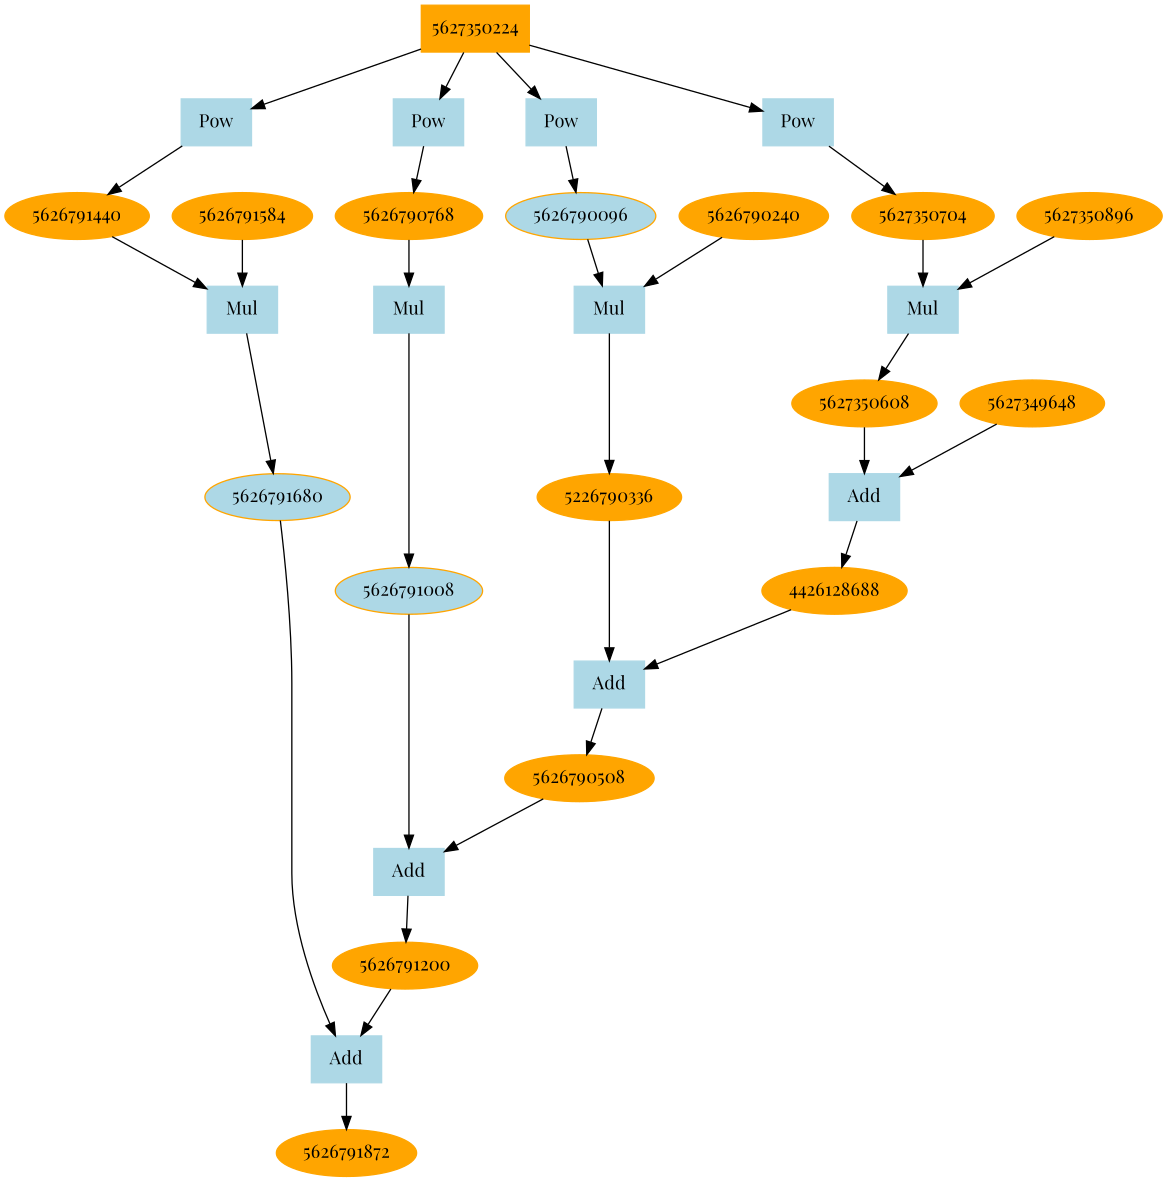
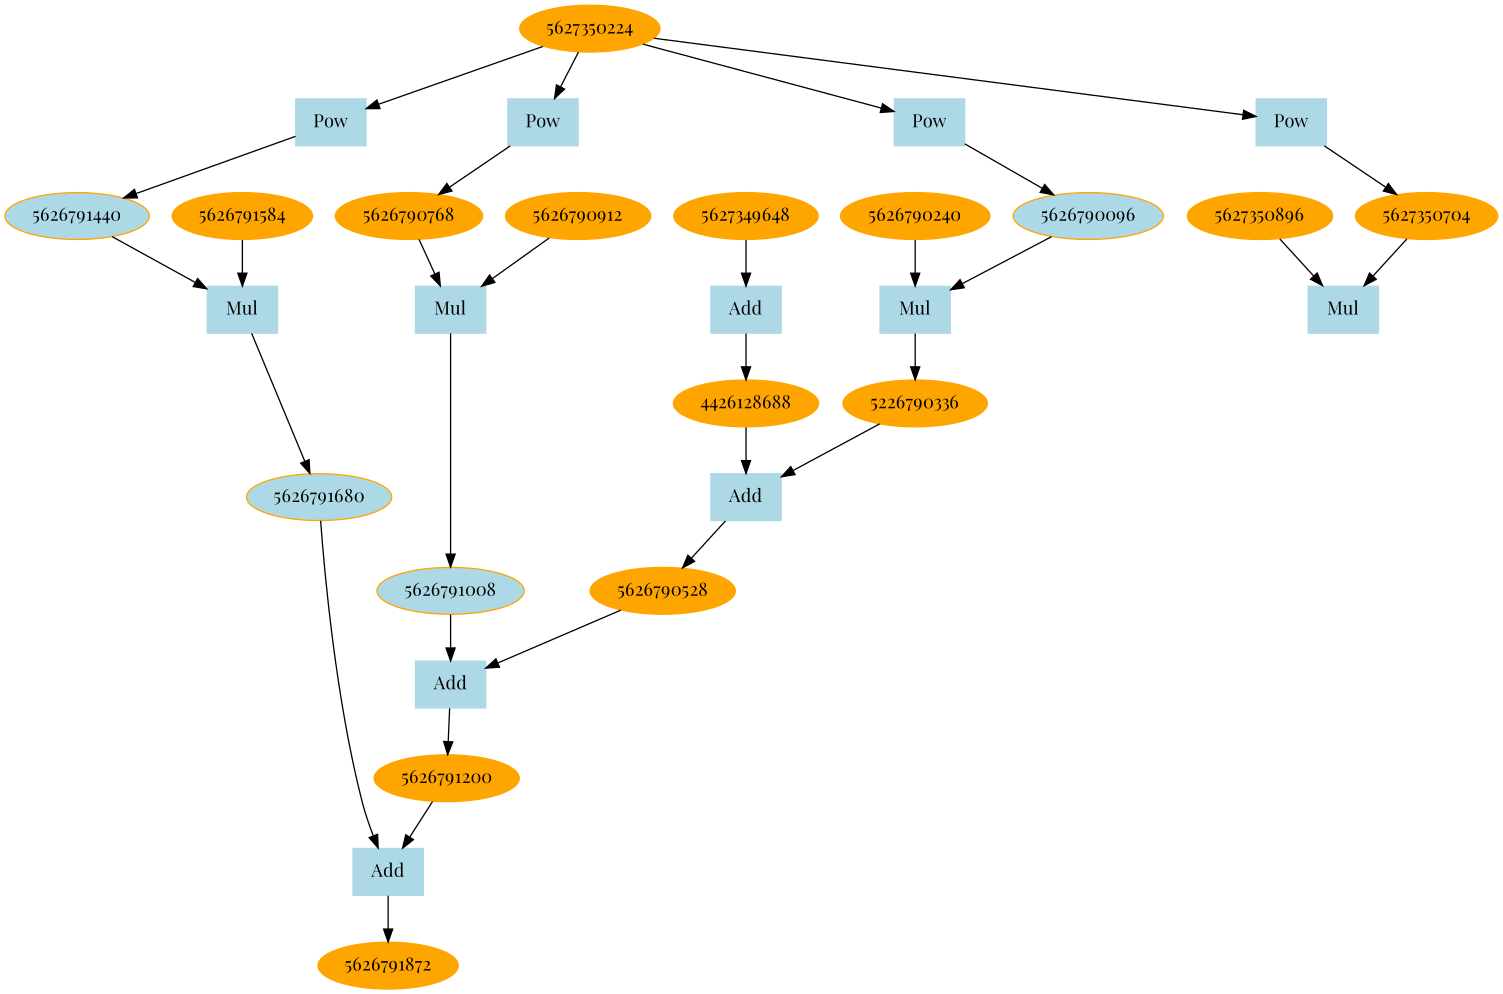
(475, 29) -> (590, 29)
(77, 216) -> (77, 216)
none -> (578, 216)
(864, 403) -> none
(579, 778) -> (663, 591)
